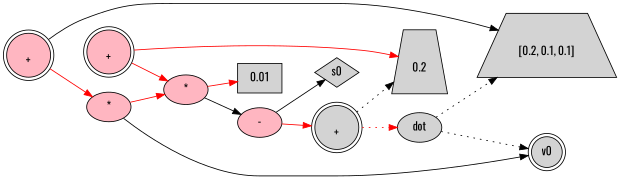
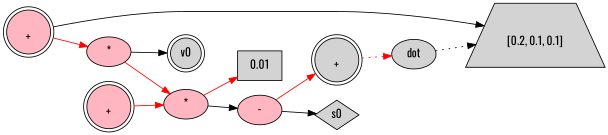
(420, 62) -> none
(481, 139) -> none
